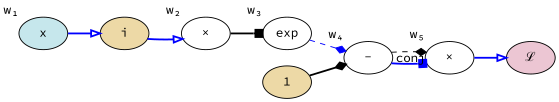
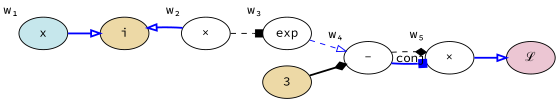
(242, 33) -> (242, 33)
(161, 39) -> (170, 27)
(323, 44) -> (323, 44)
(287, 82) -> (287, 82)
